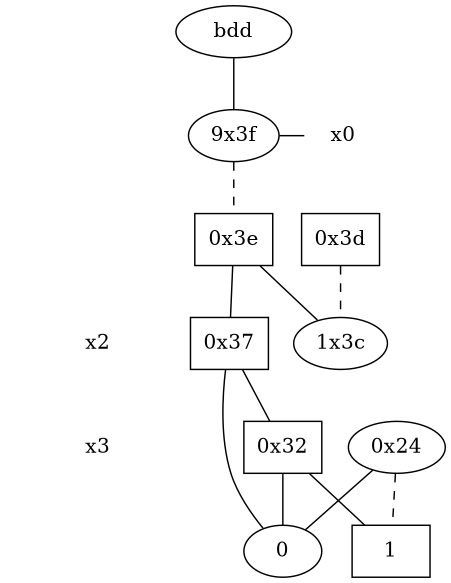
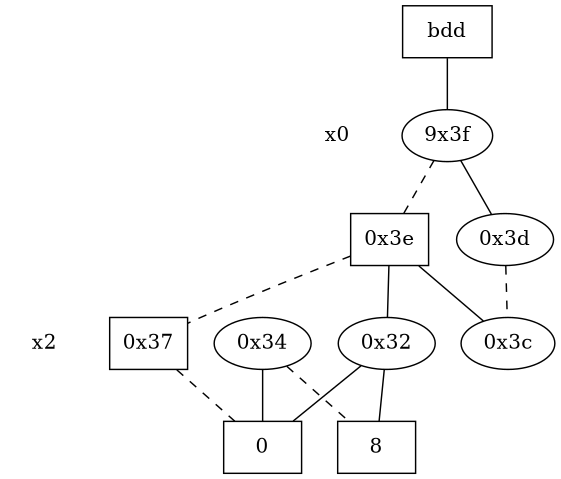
(234, 32) -> (447, 32)
(292, 136) -> (476, 187)
(341, 240) -> (505, 240)
(232, 292) -> (269, 289)
(341, 343) -> (508, 343)
(256, 396) -> (388, 292)
(98, 447) -> none
(283, 447) -> (387, 343)
(397, 447) -> (263, 343)
(226, 454) -> (206, 396)
(283, 551) -> (263, 447)
(391, 551) -> (377, 447)
